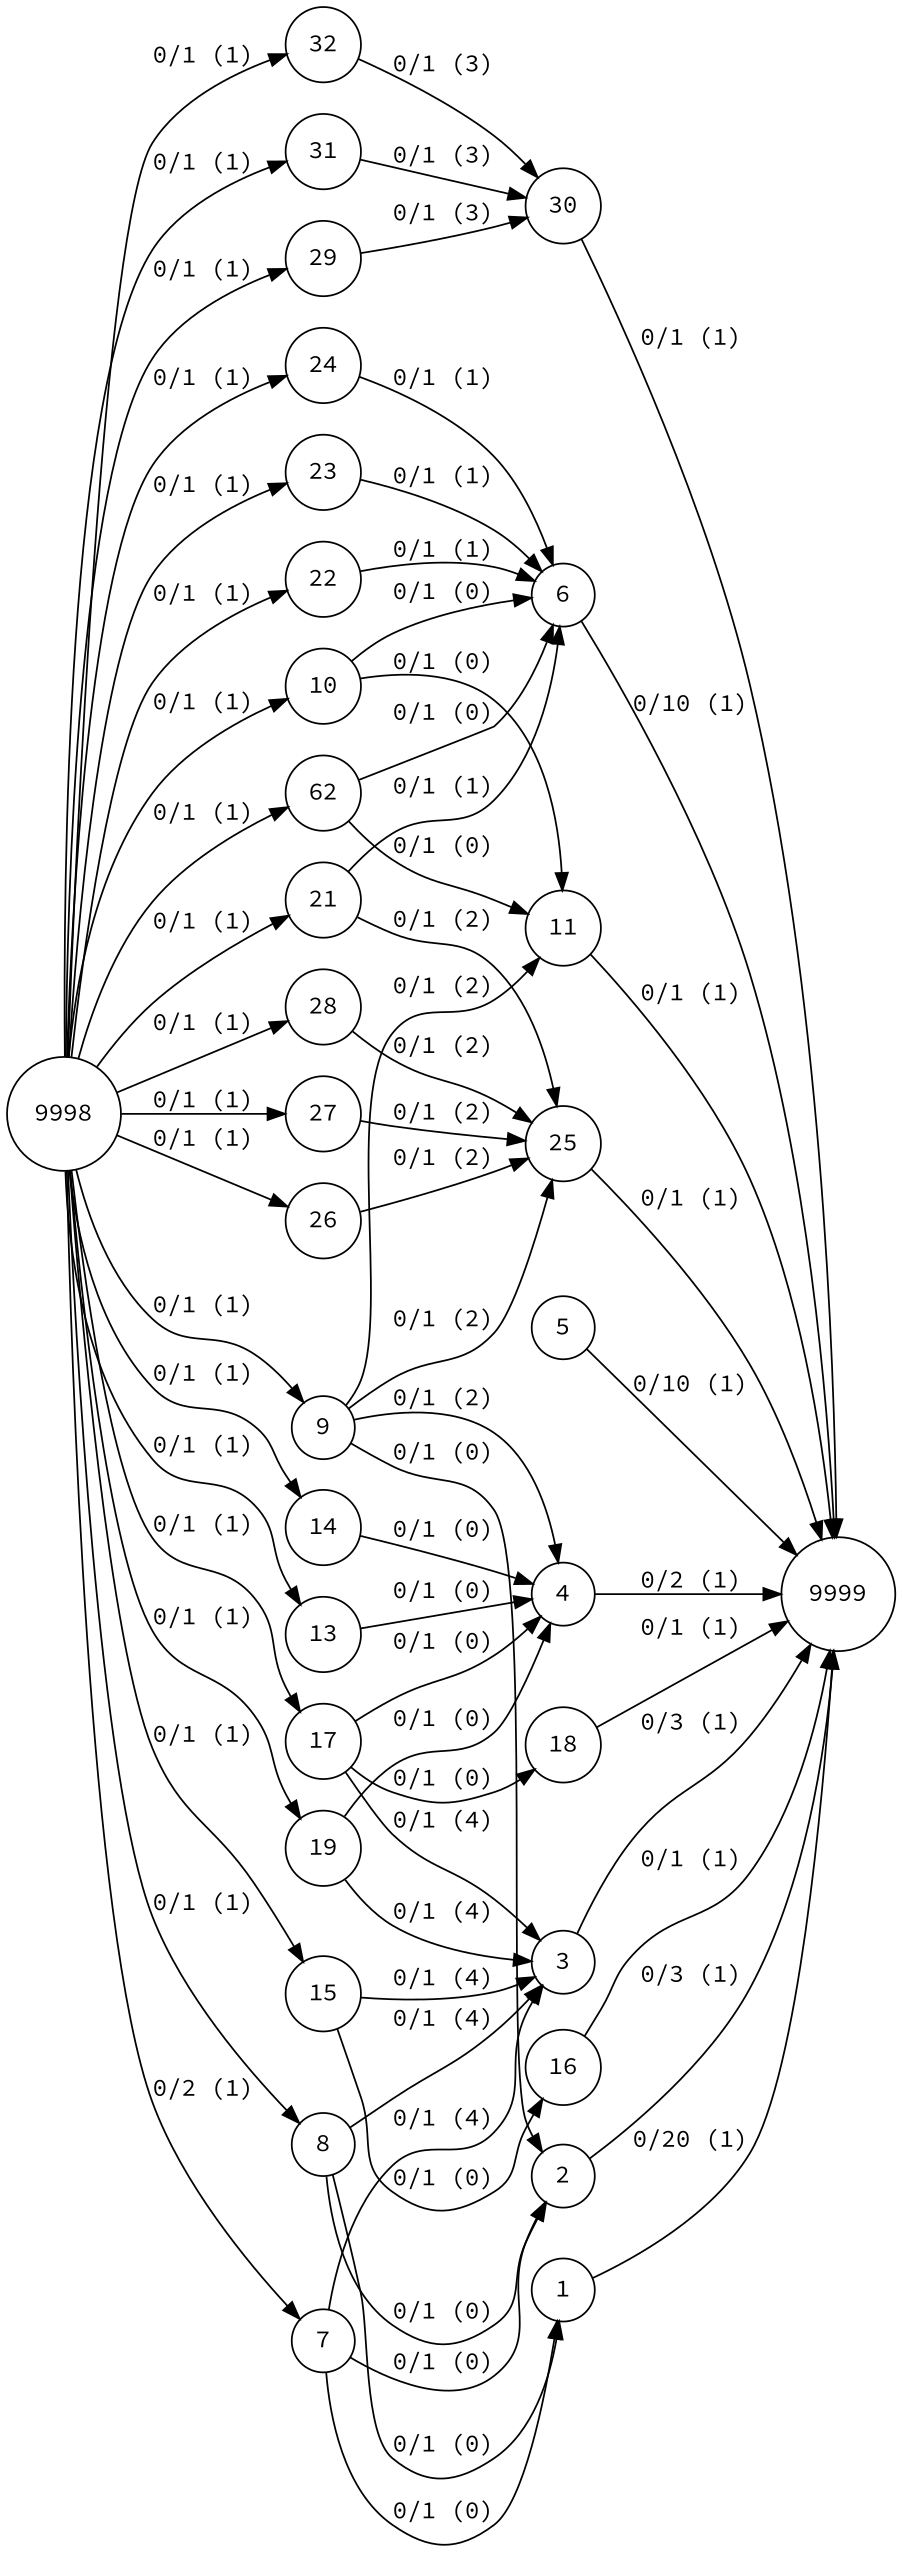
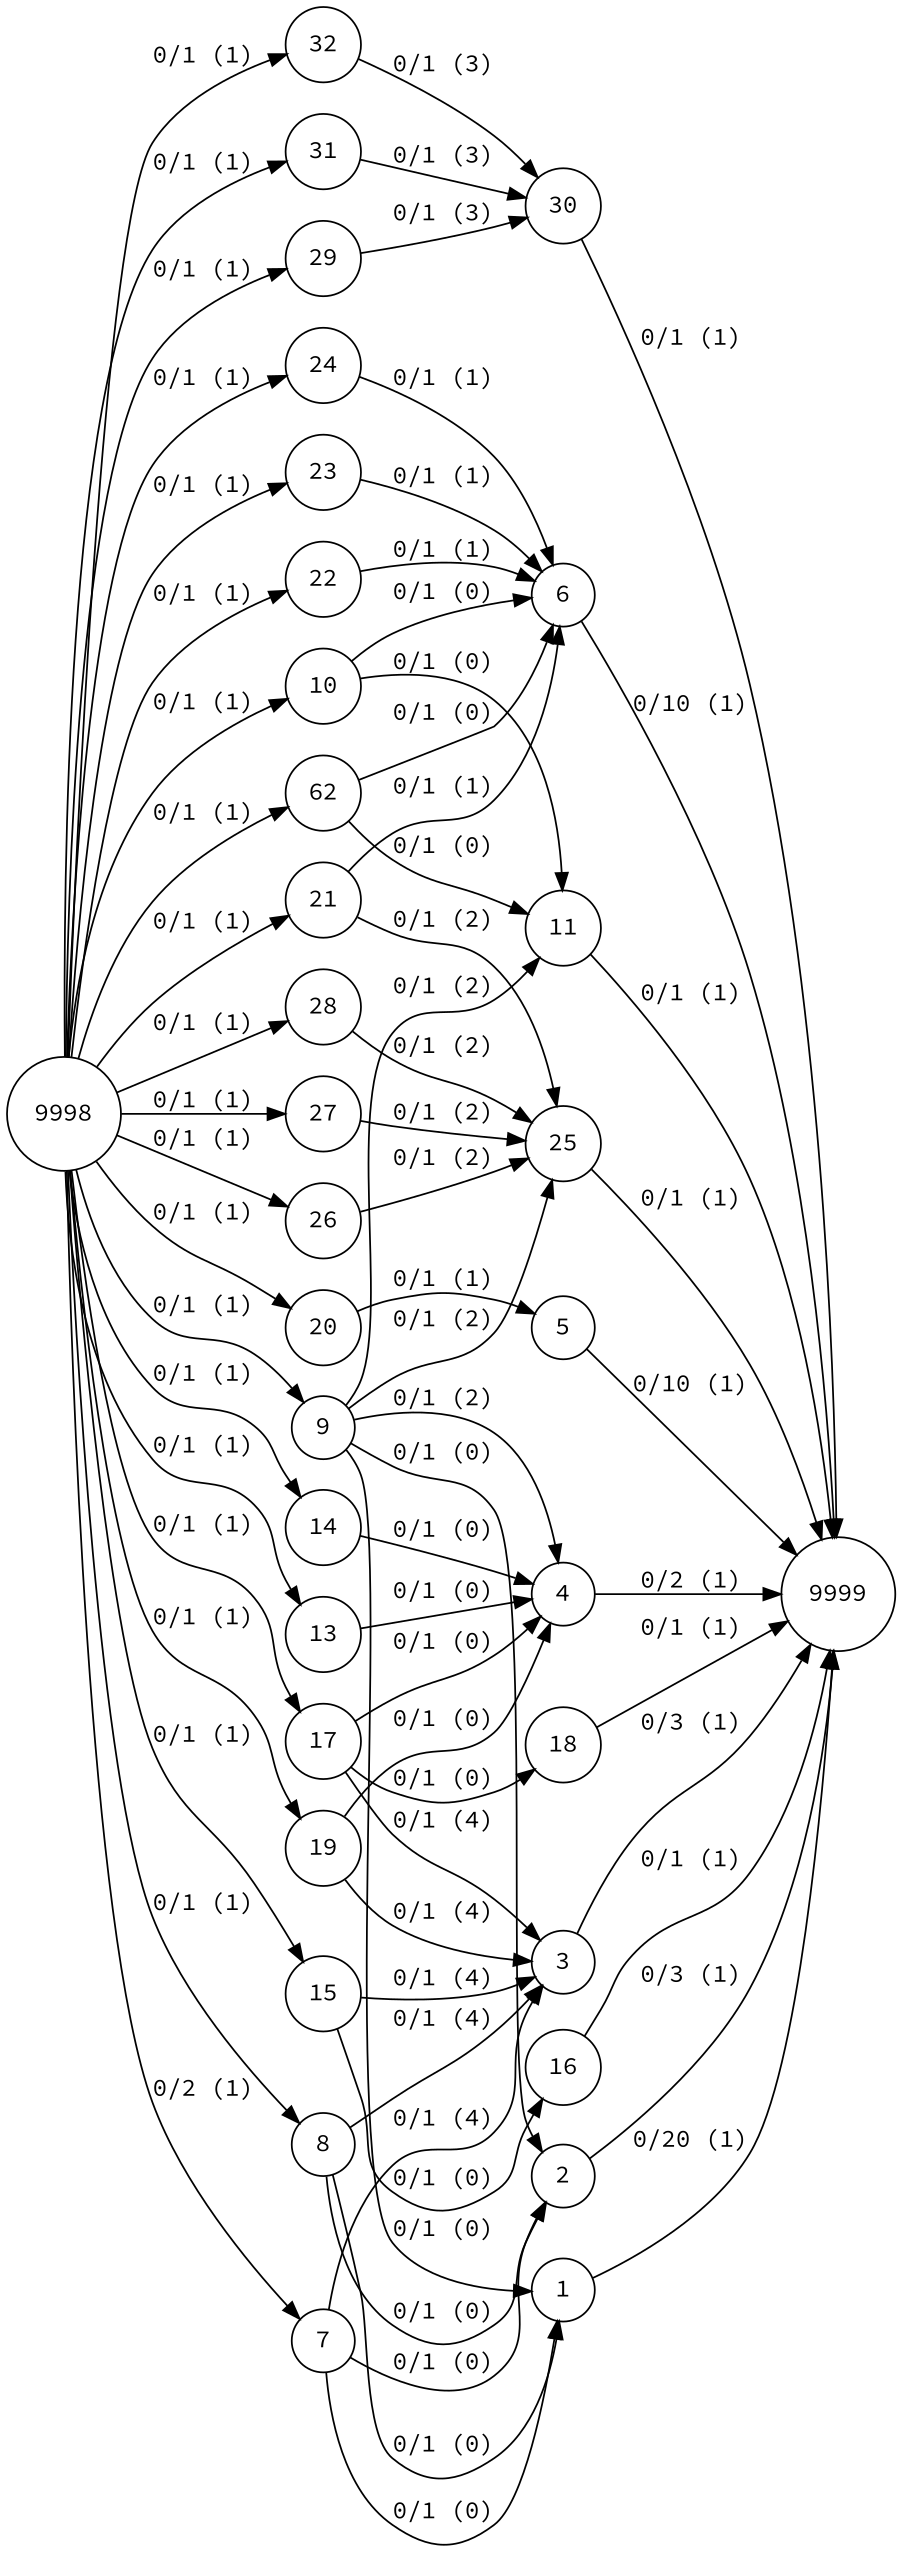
none -> (323, 1328)
none -> (367, 1889)
